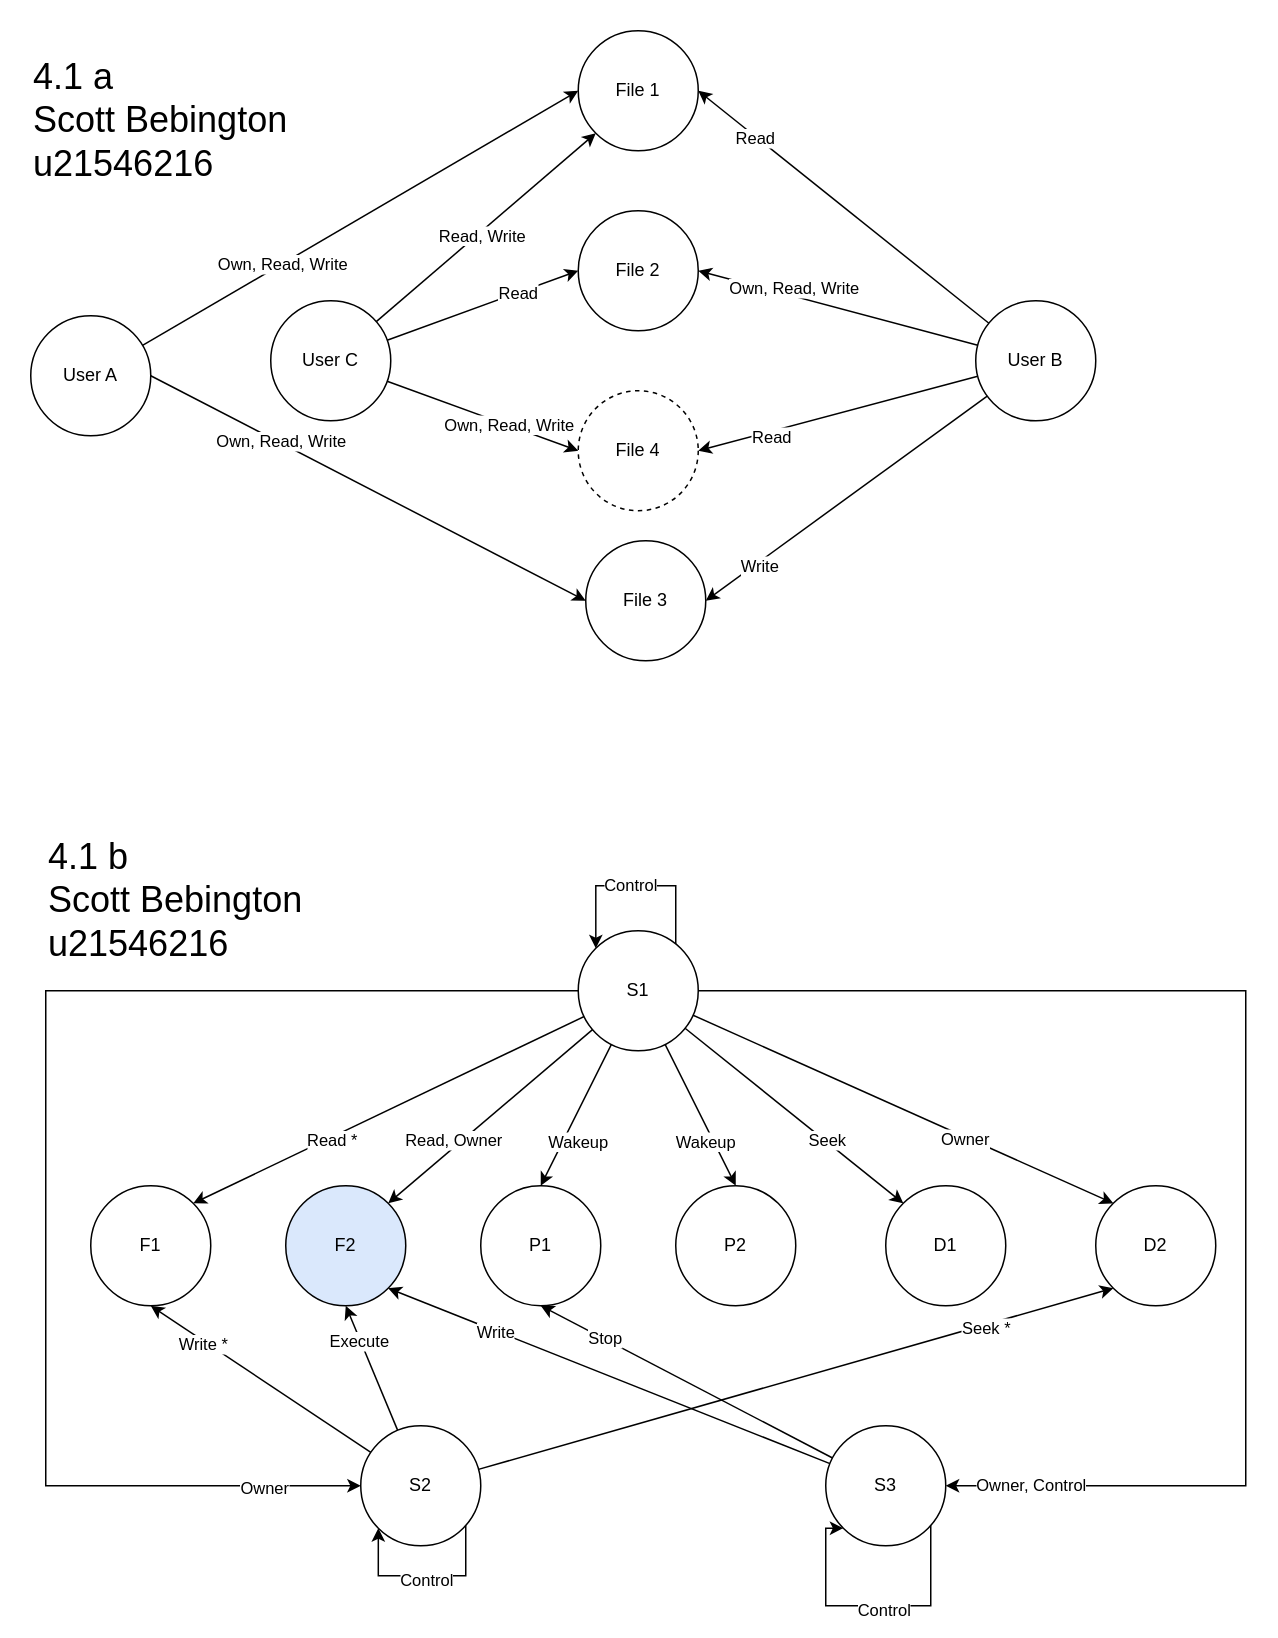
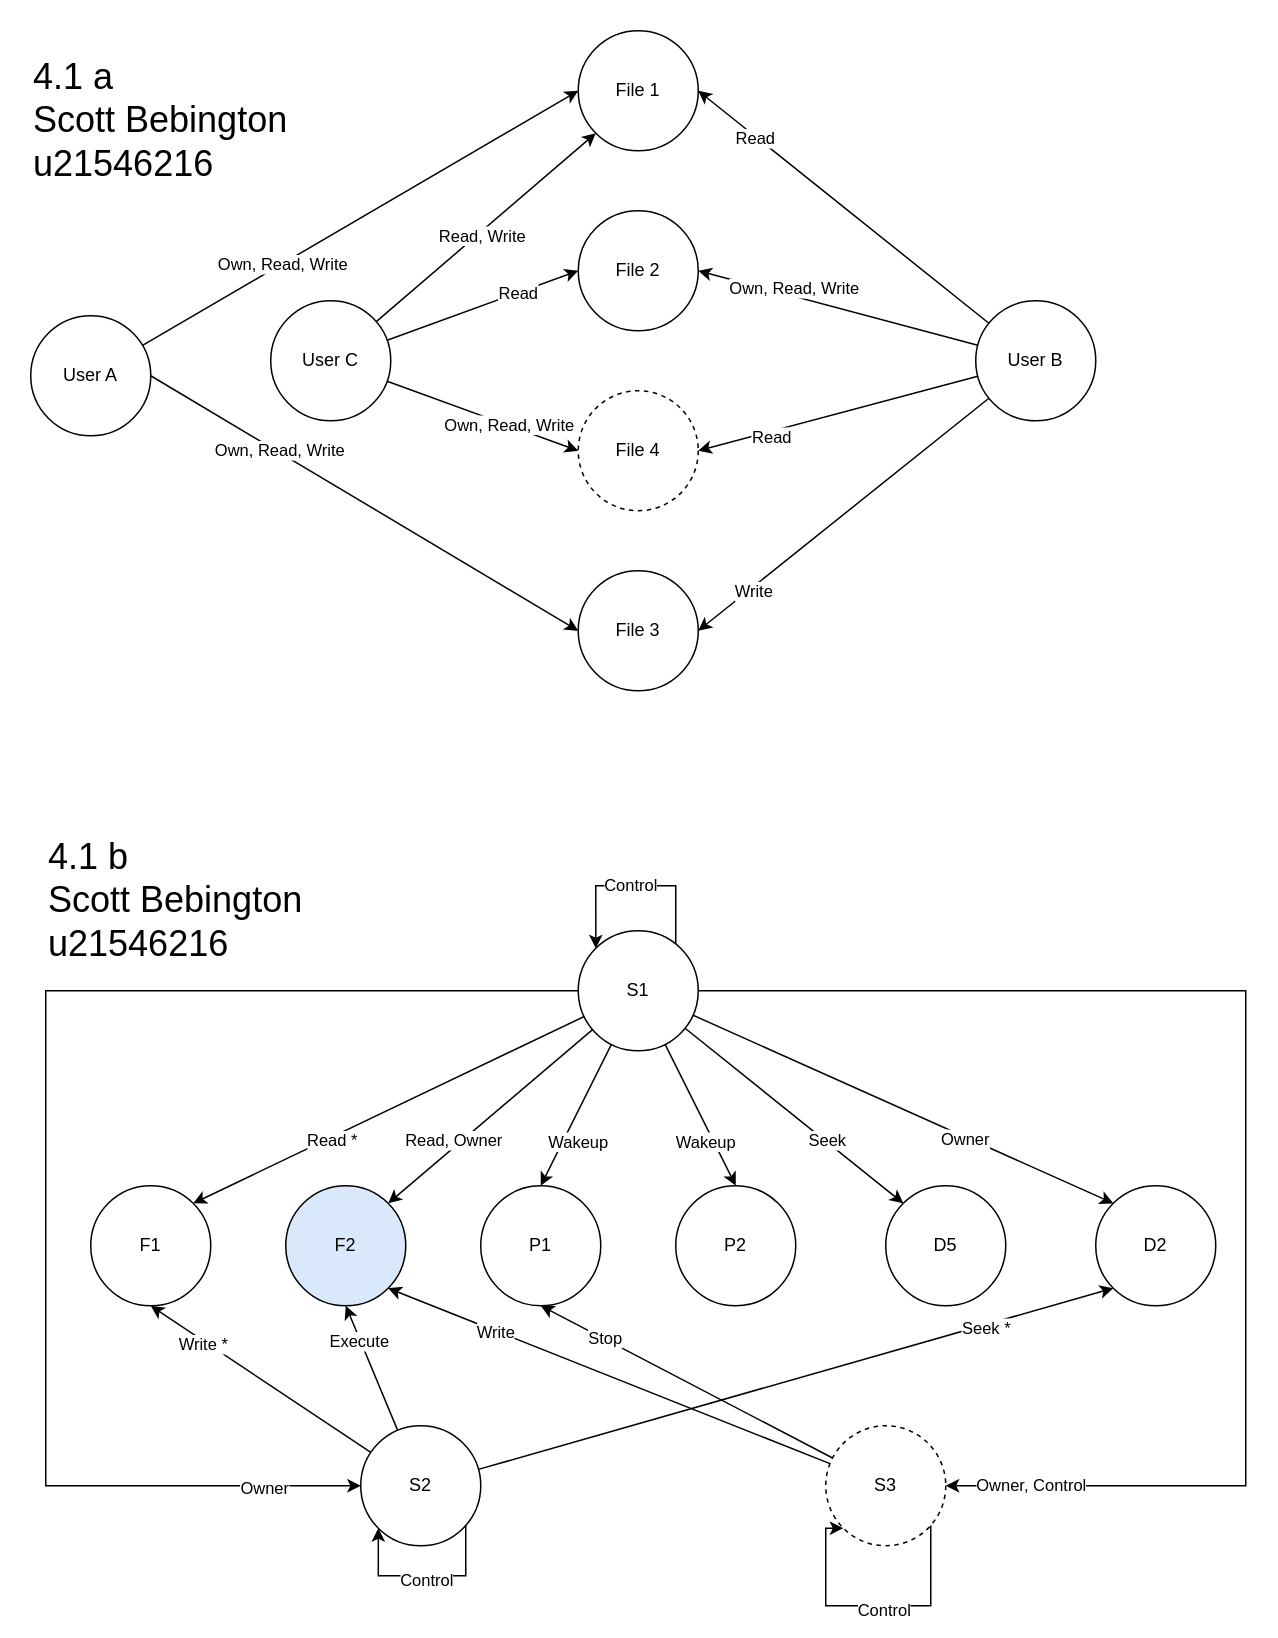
(646, 601) -> (638, 631)
(946, 1246) -> (946, 1246)
(886, 1486) -> (886, 1486)
